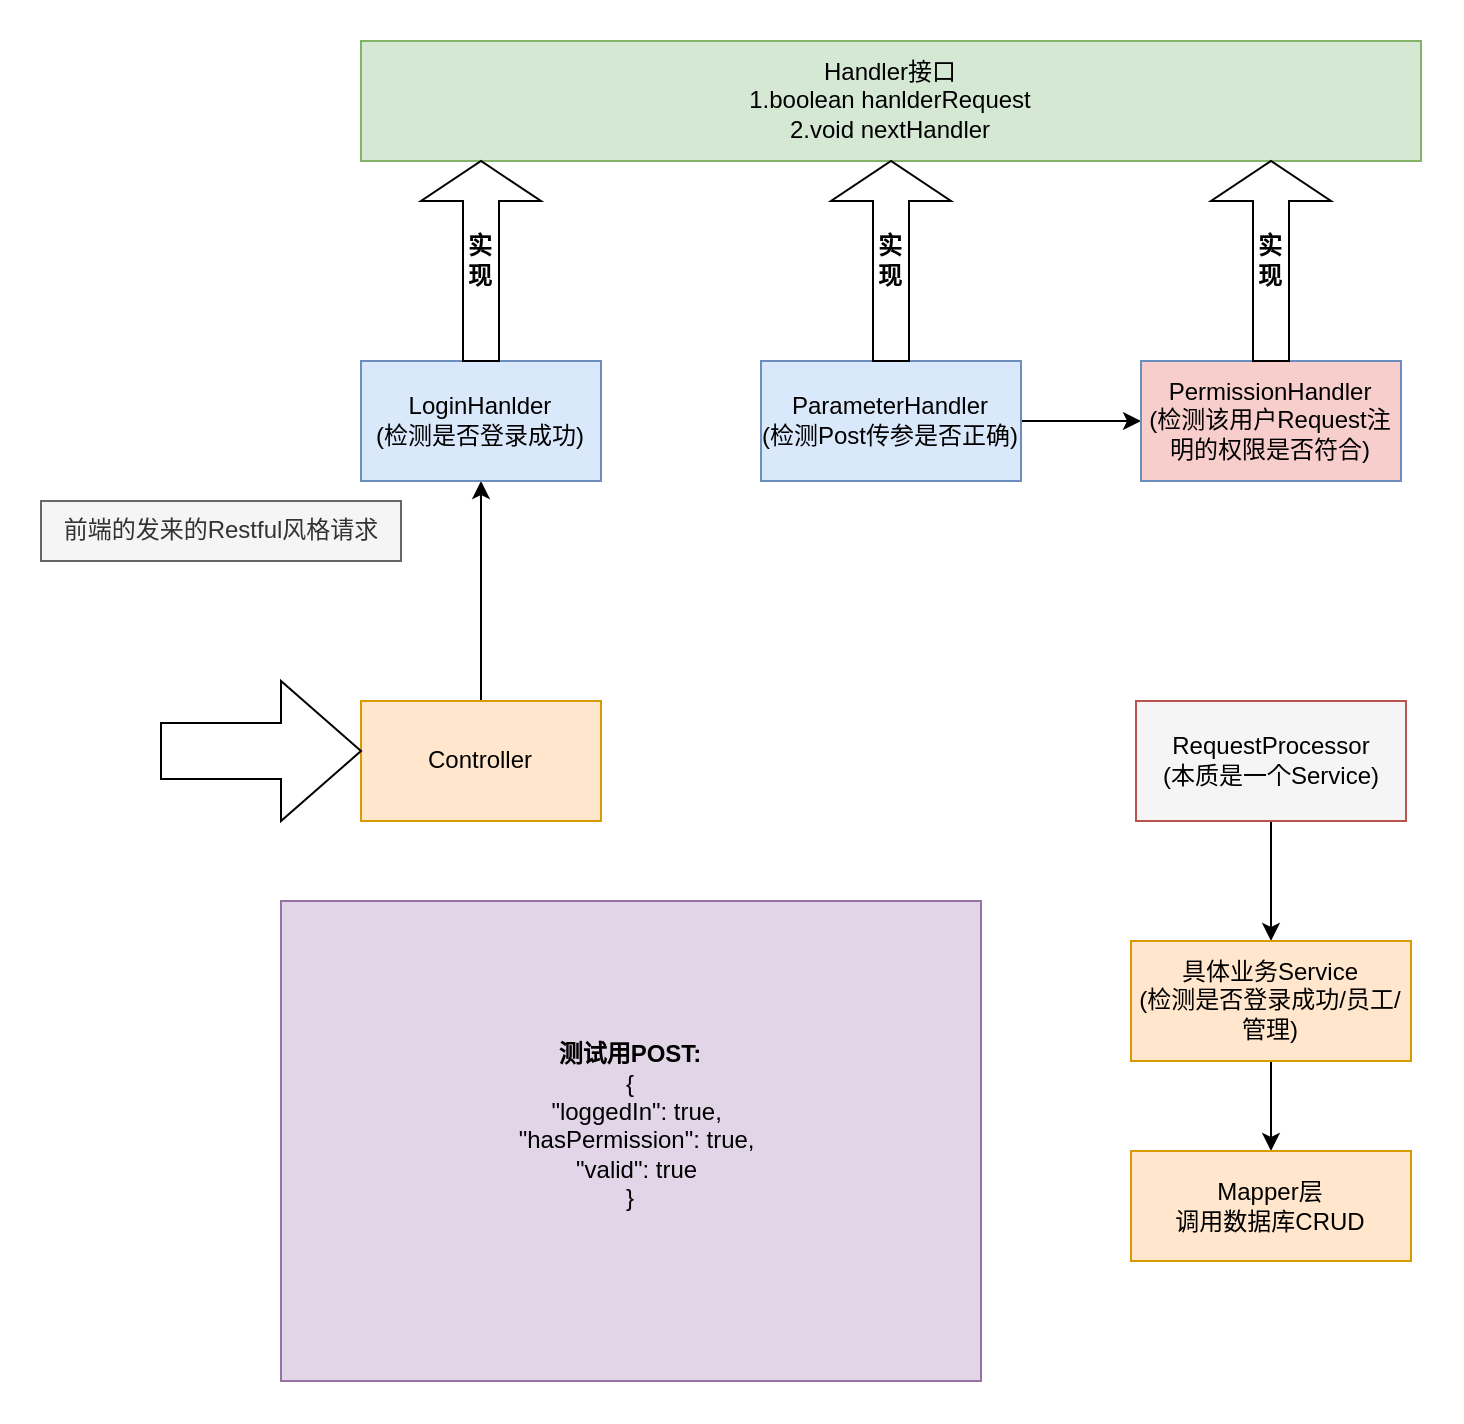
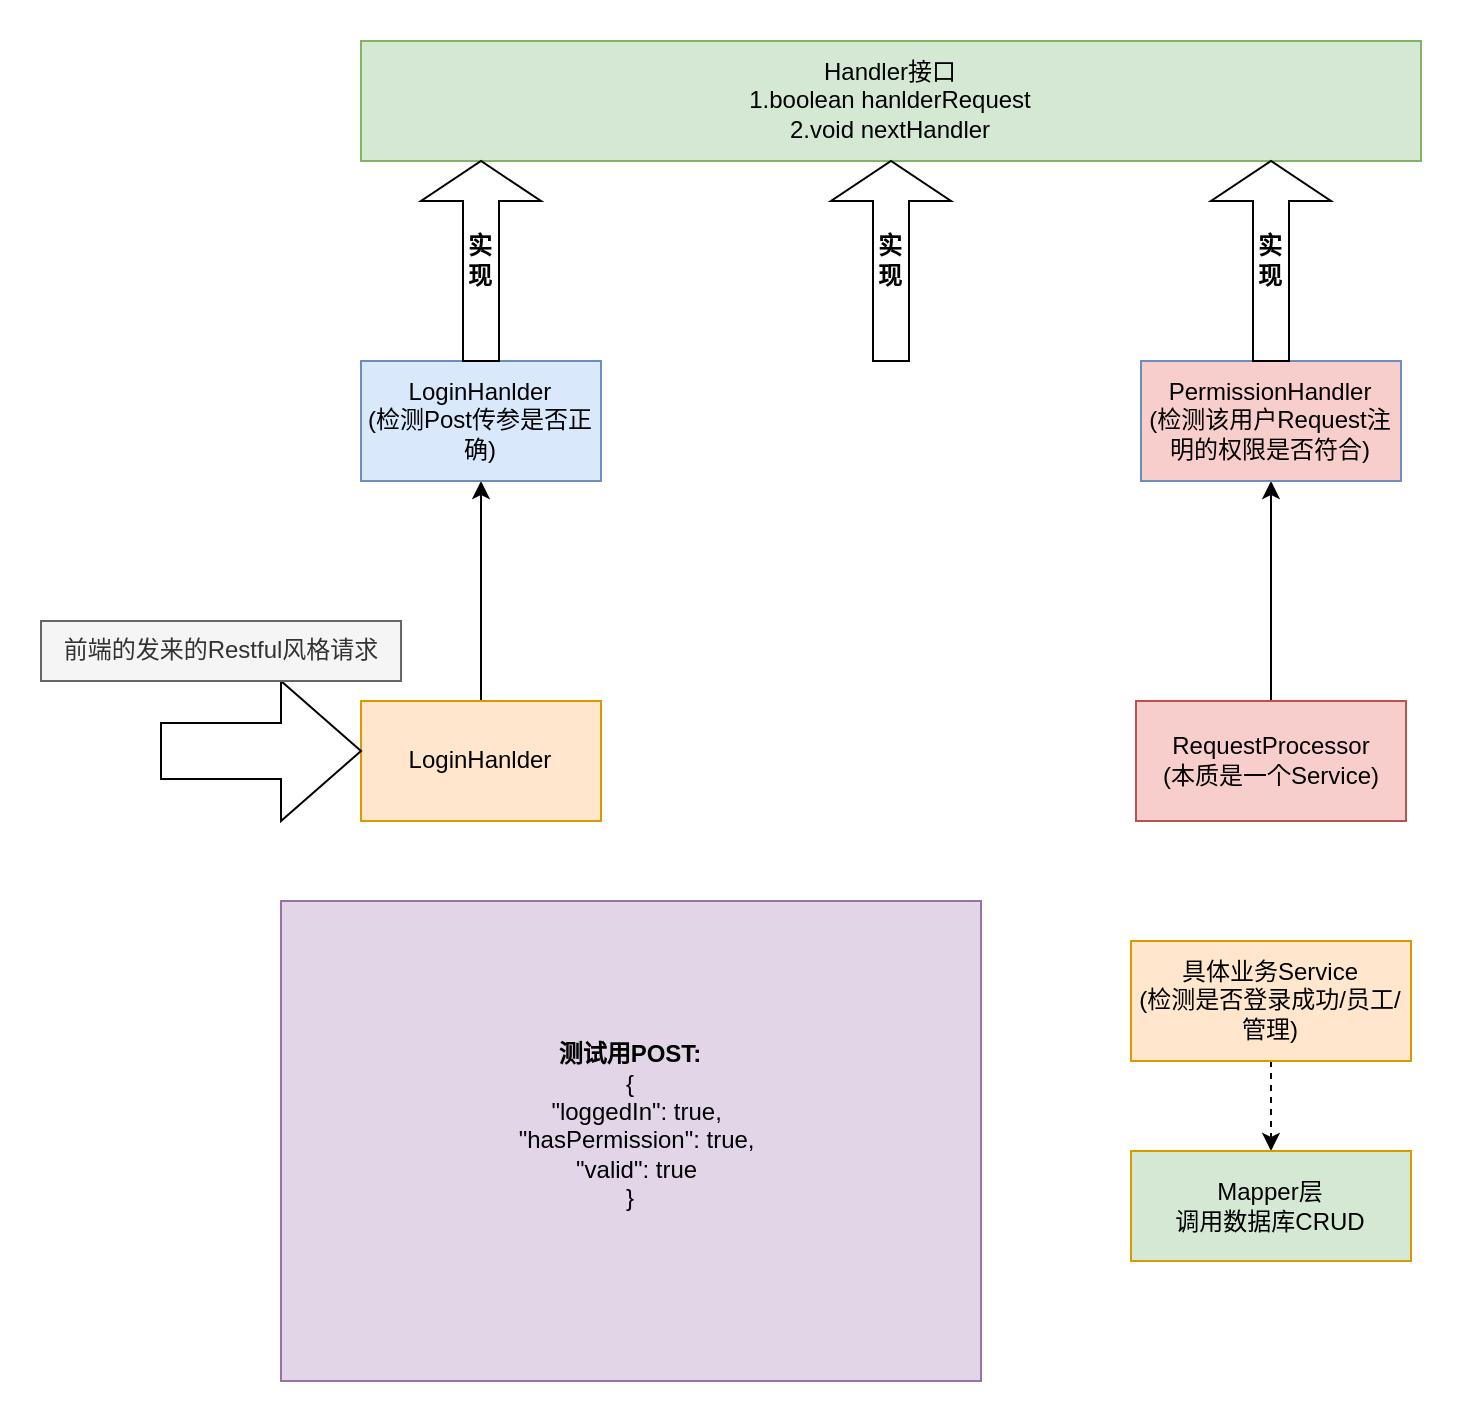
(481, 421) -> (481, 421)
(891, 421) -> none
(1074, 421) -> none
(221, 531) -> (221, 651)
(481, 761) -> (481, 761)
(1271, 761) -> (1271, 761)
(1271, 874) -> (1271, 598)
(1271, 1098) -> (1271, 1098)
(1271, 1206) -> (1271, 1206)
